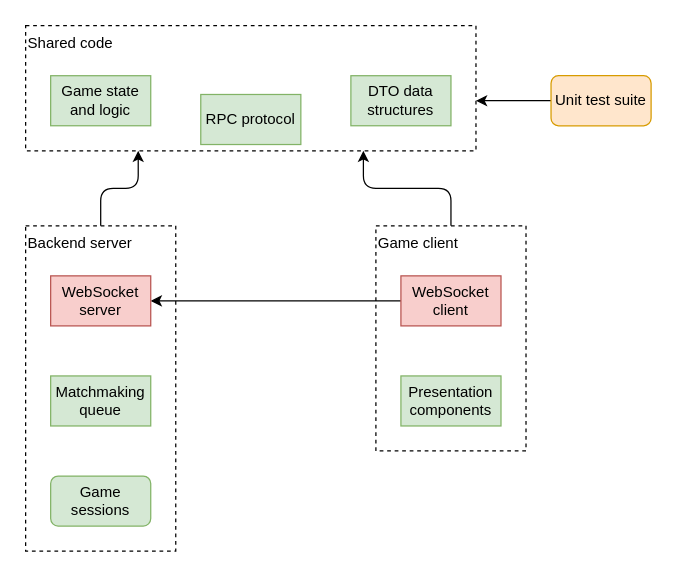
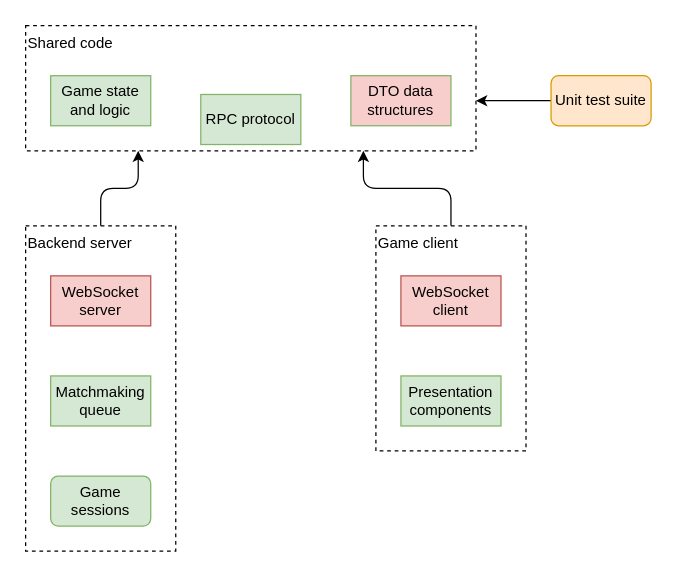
(401, 101) -> (401, 101)
(280, 301) -> none
